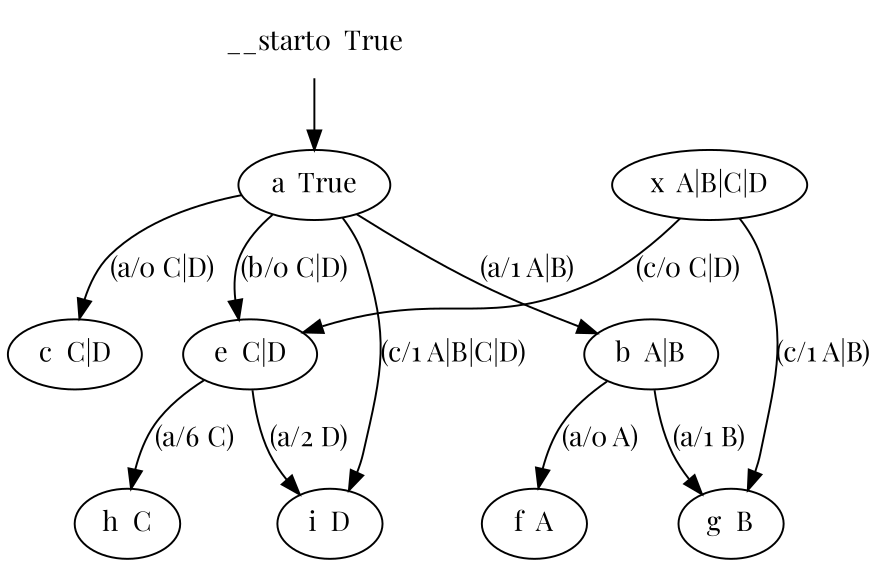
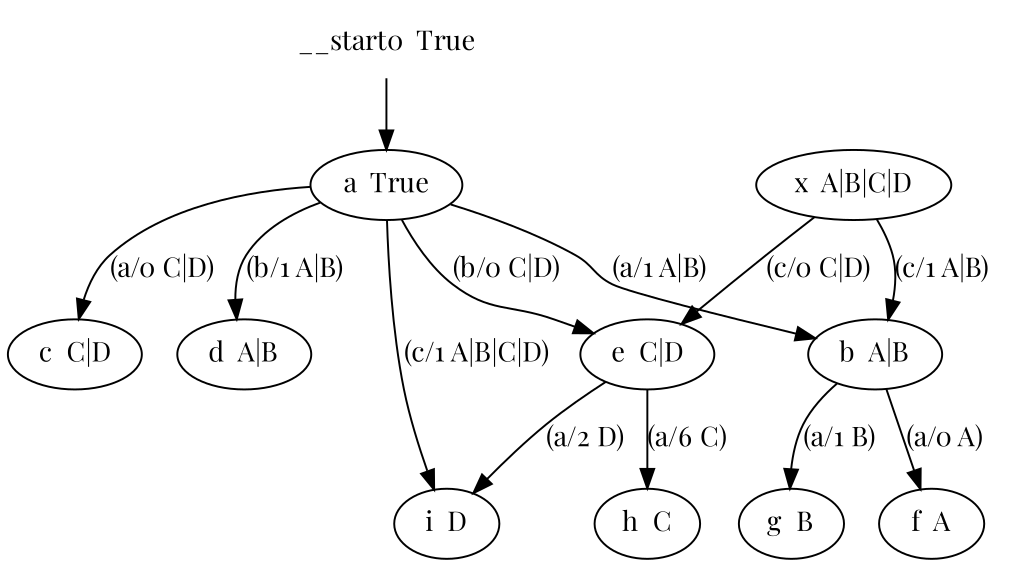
(777, 342) -> (893, 258)
none -> (244, 354)
